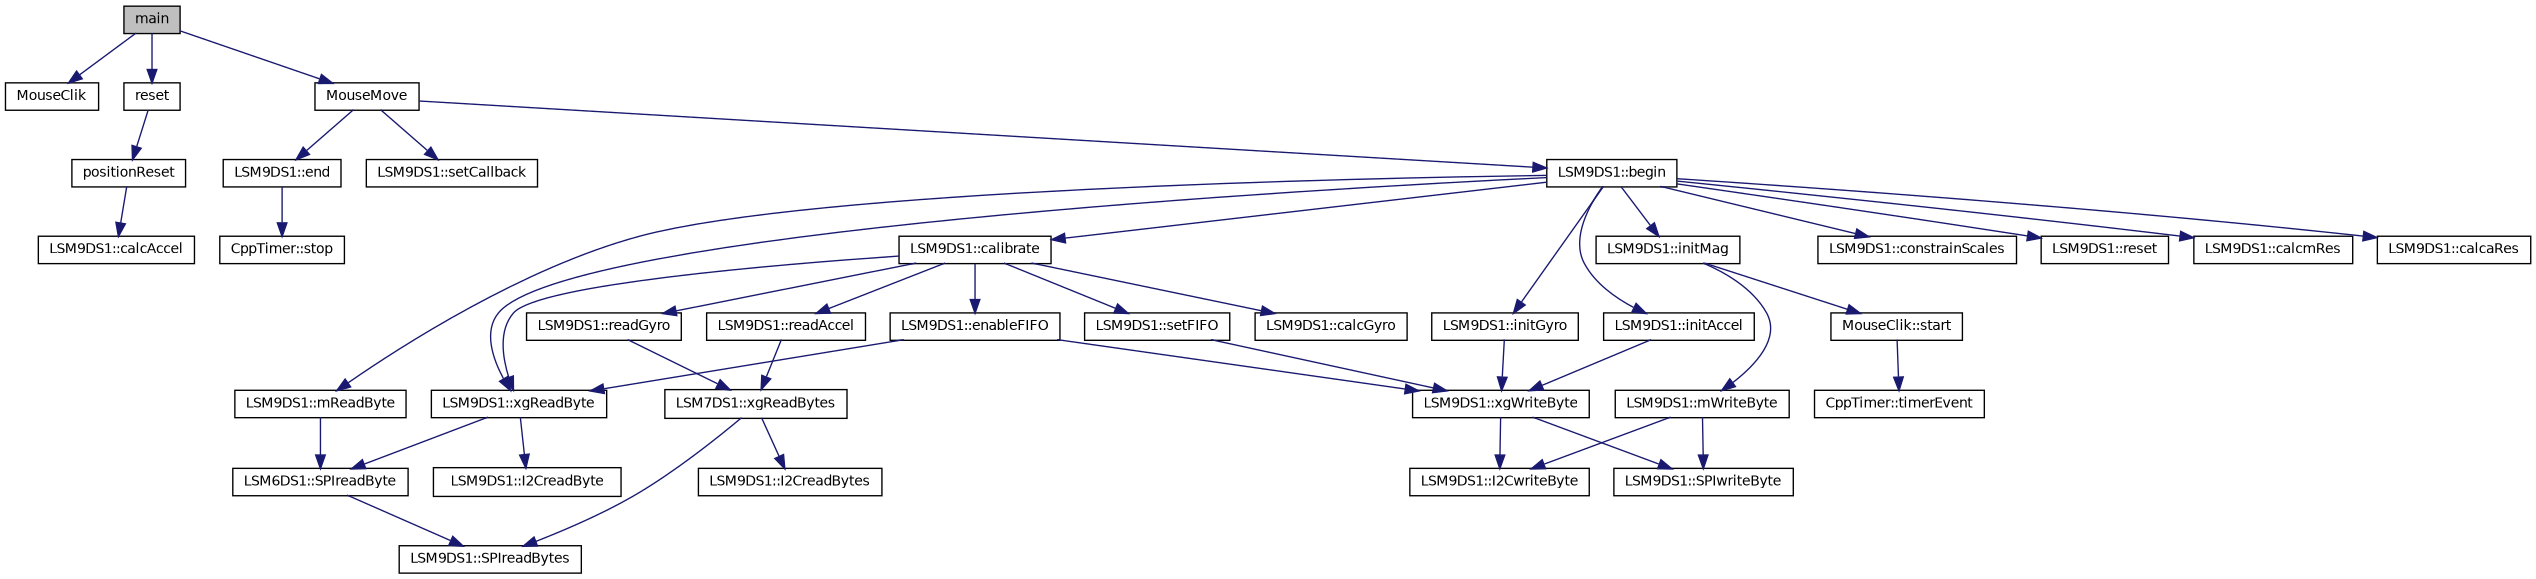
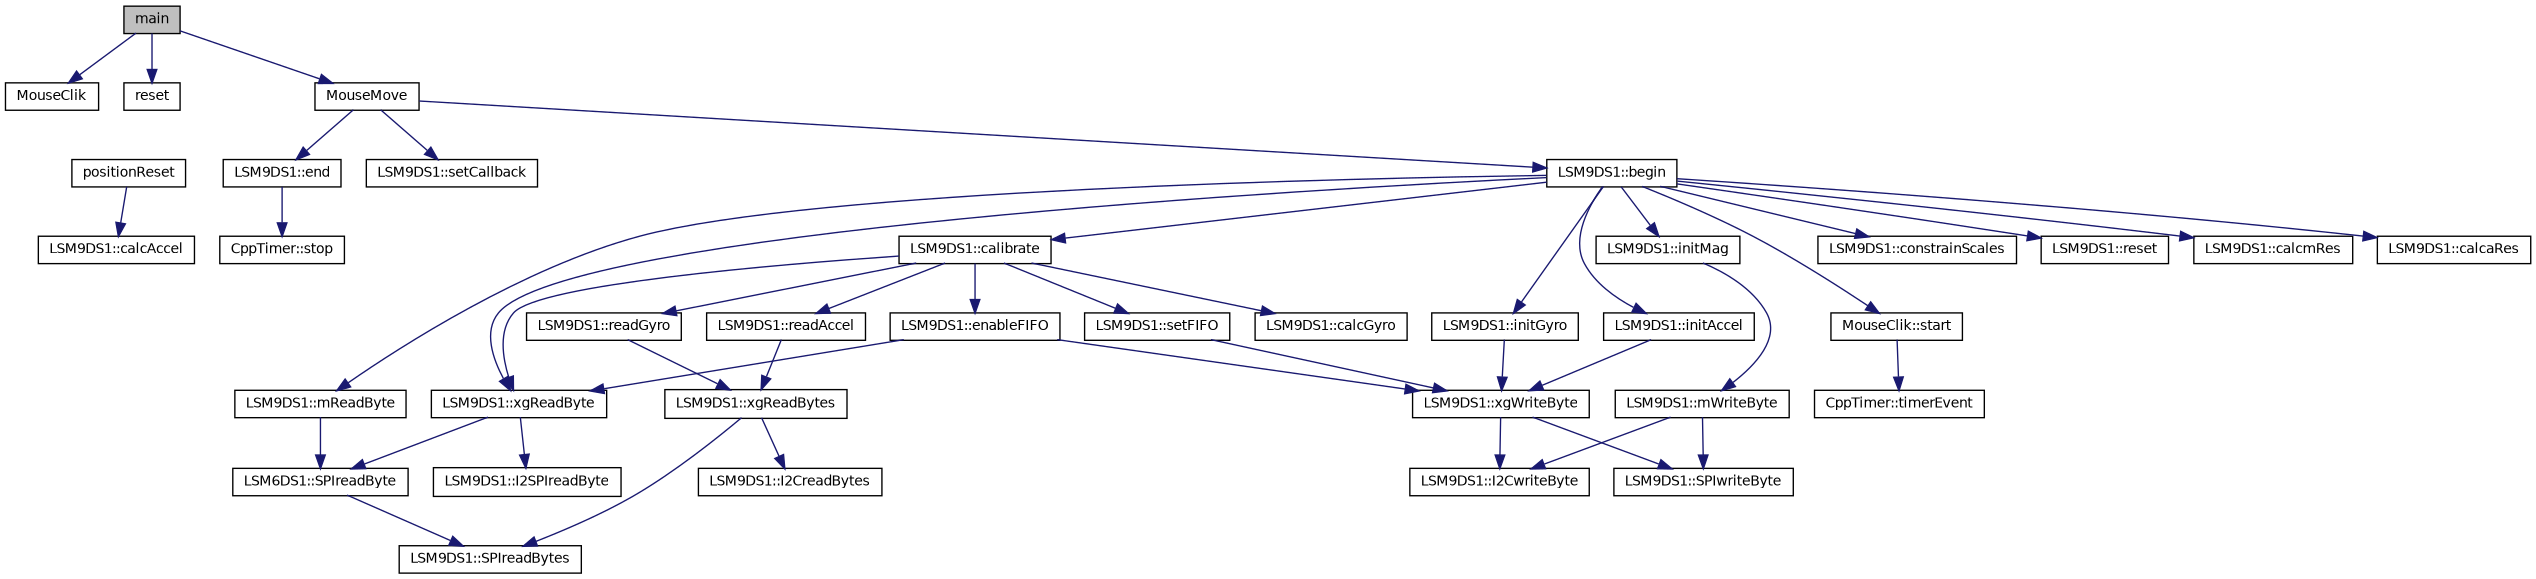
(142, 128) -> none
(1776, 286) -> (1759, 239)
(756, 404) -> (756, 404)
(527, 482) -> (527, 482)
